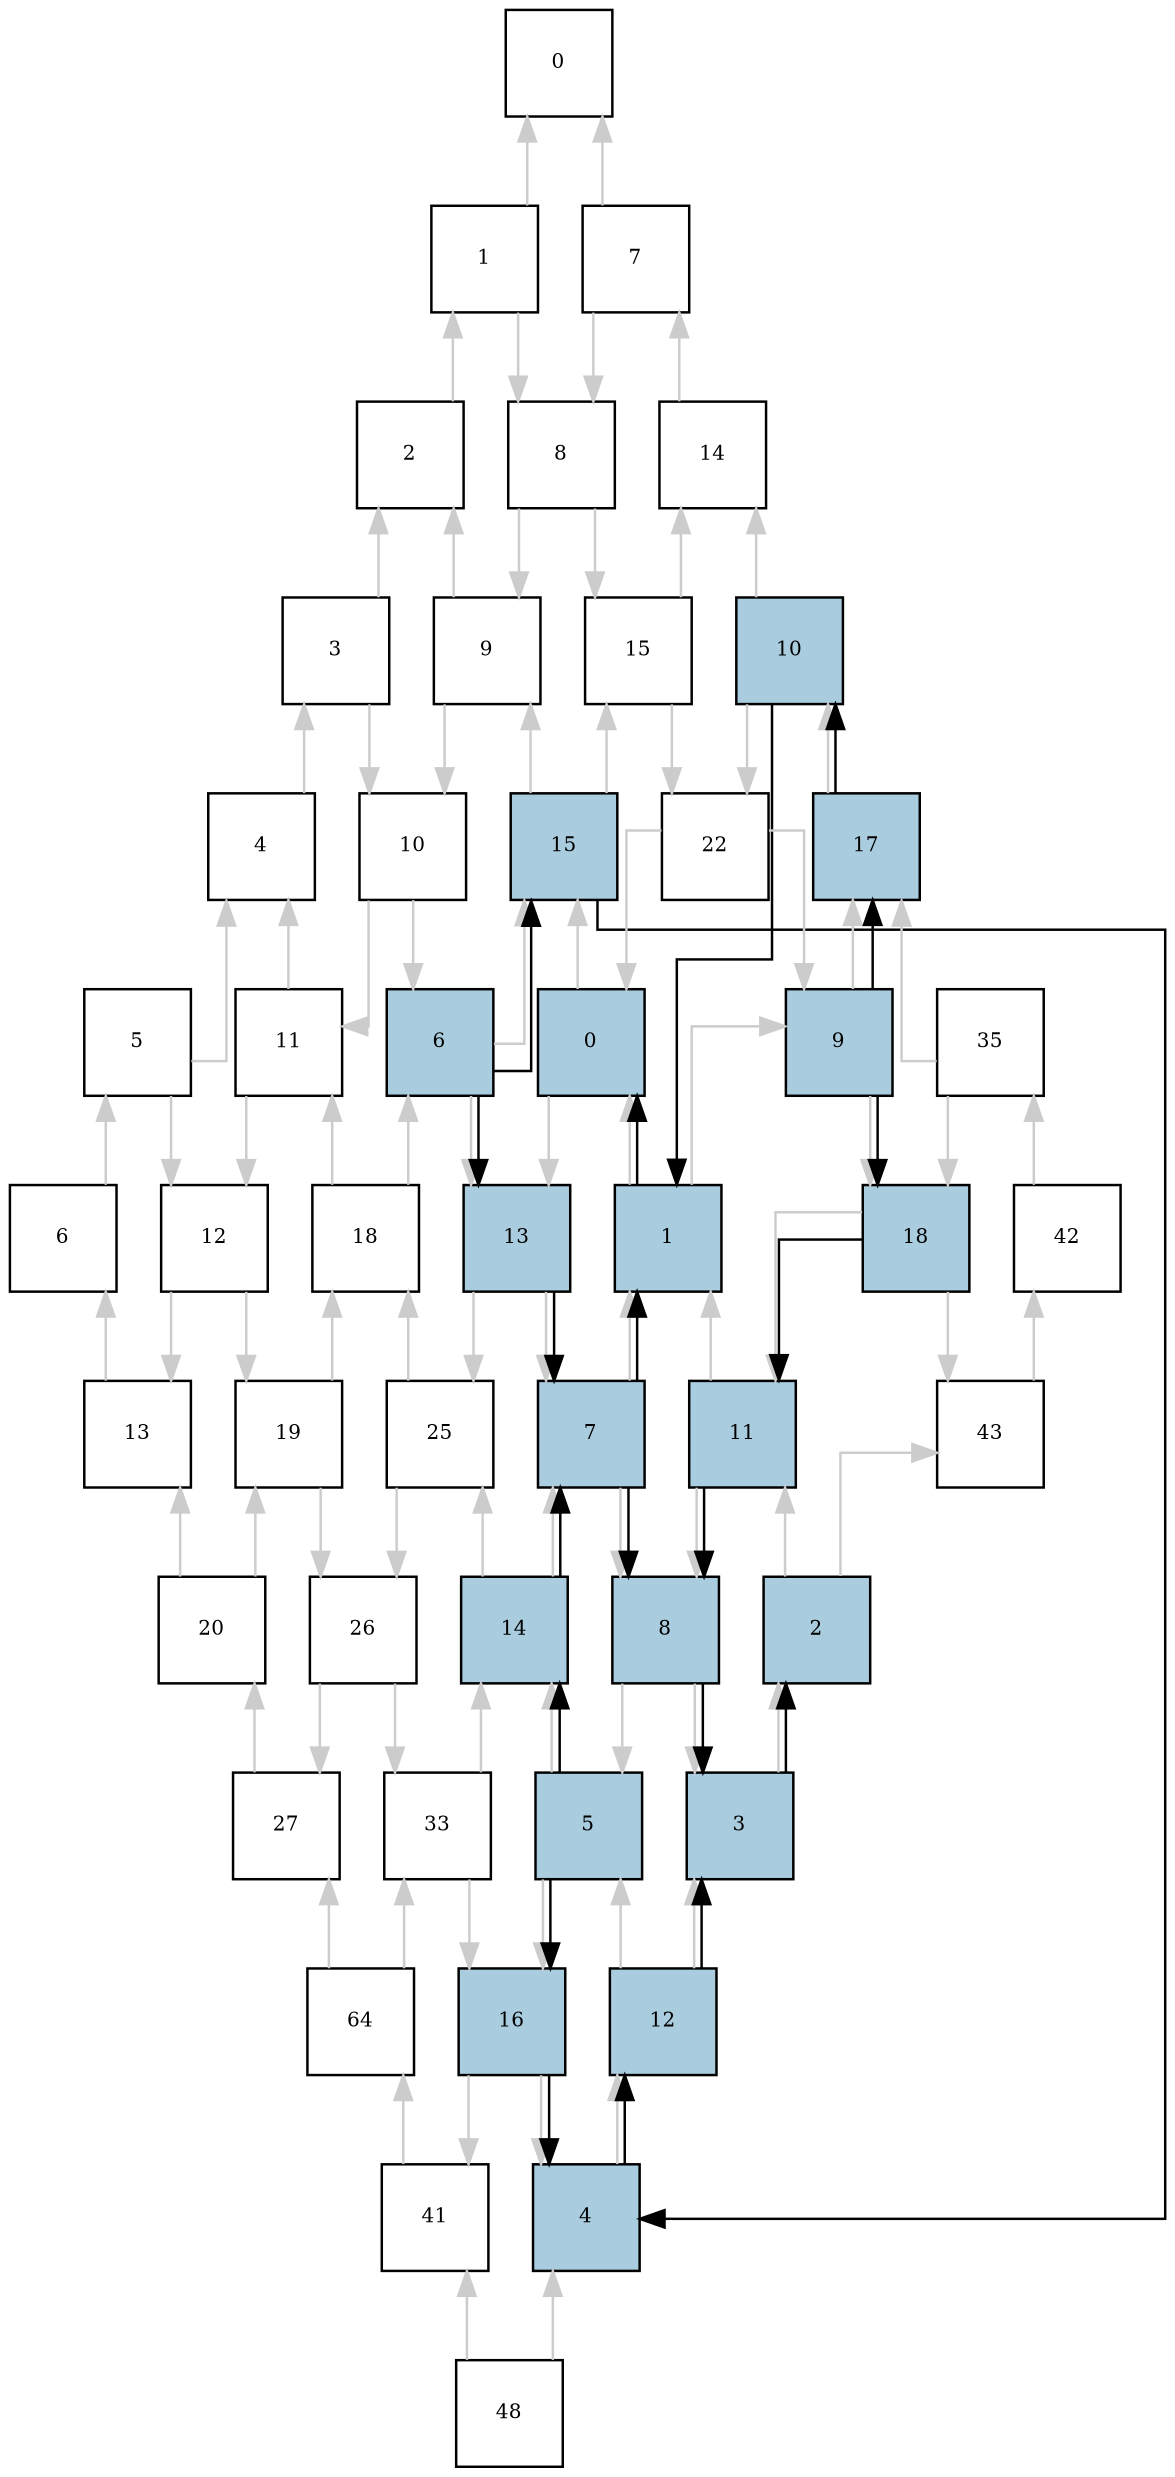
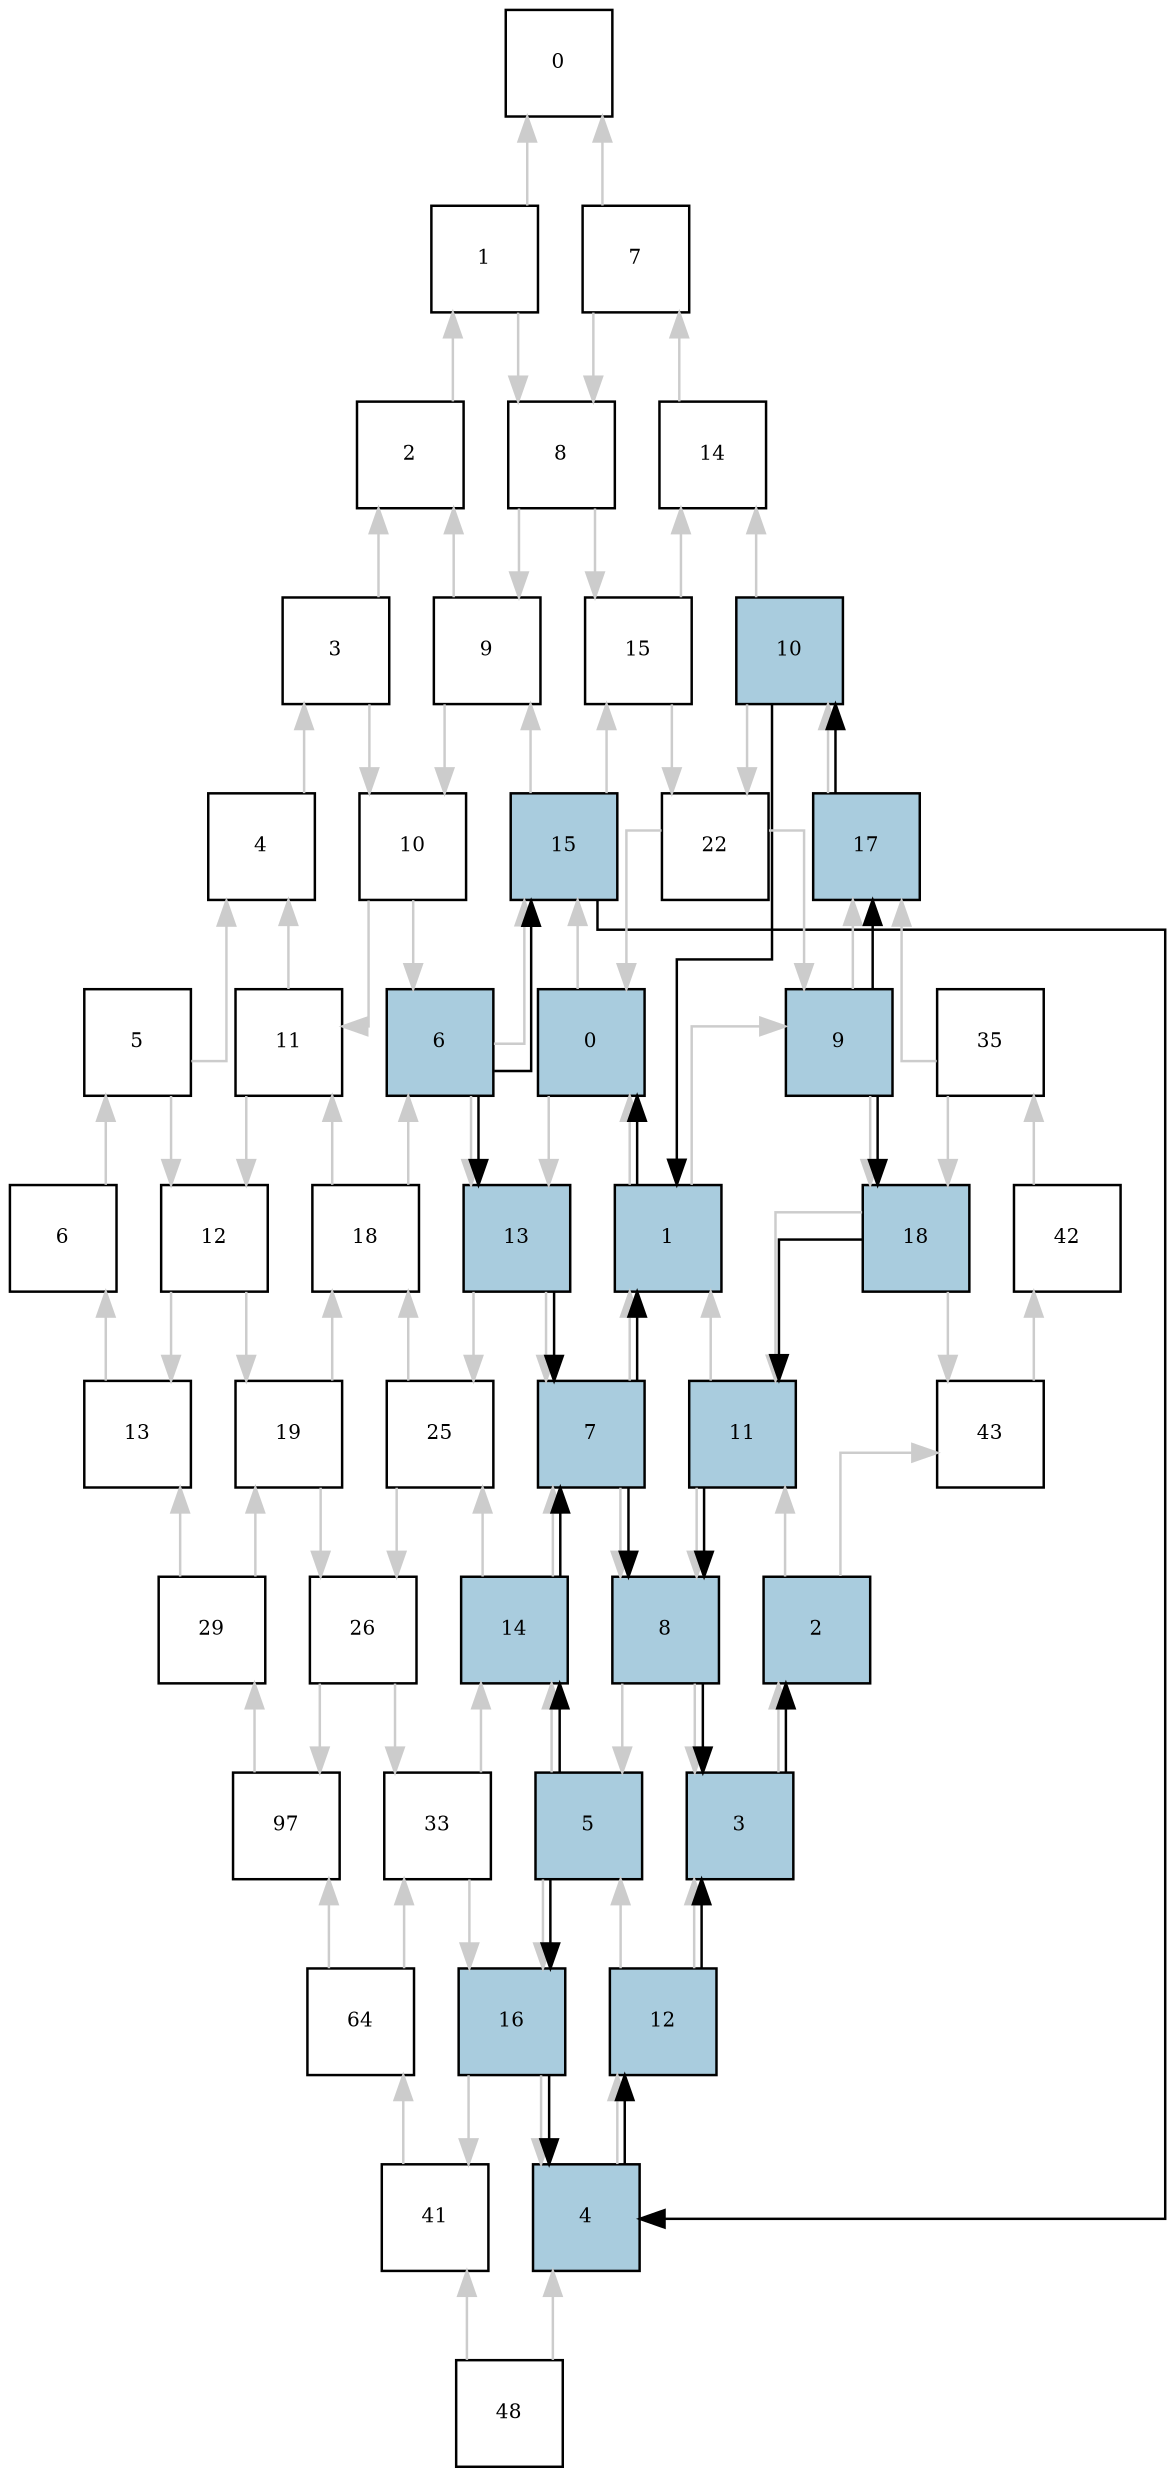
(212, 1630) -> (212, 1630)
(286, 1826) -> (286, 1826)
